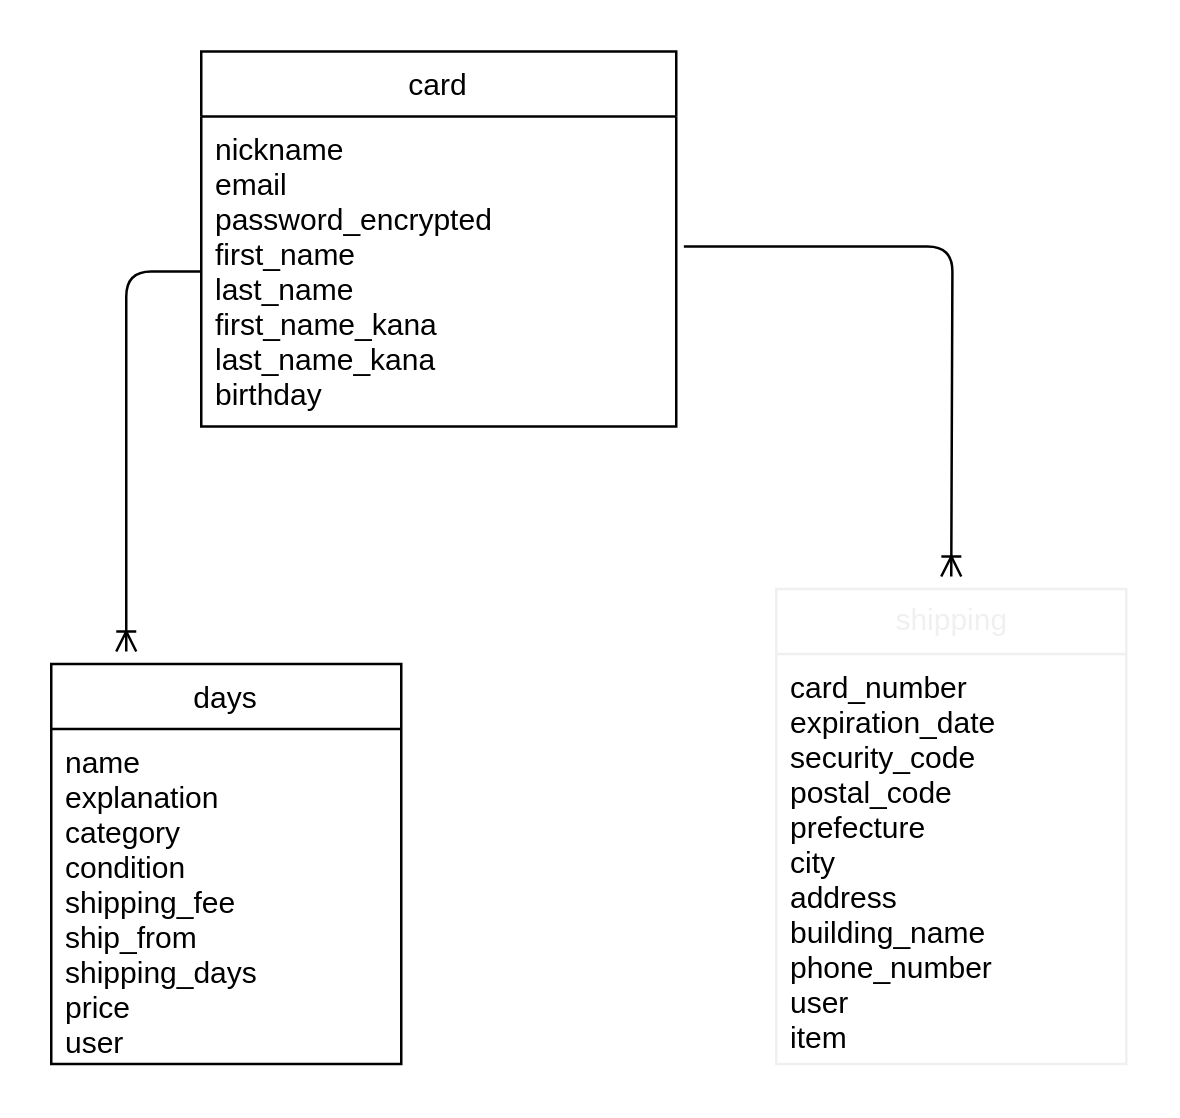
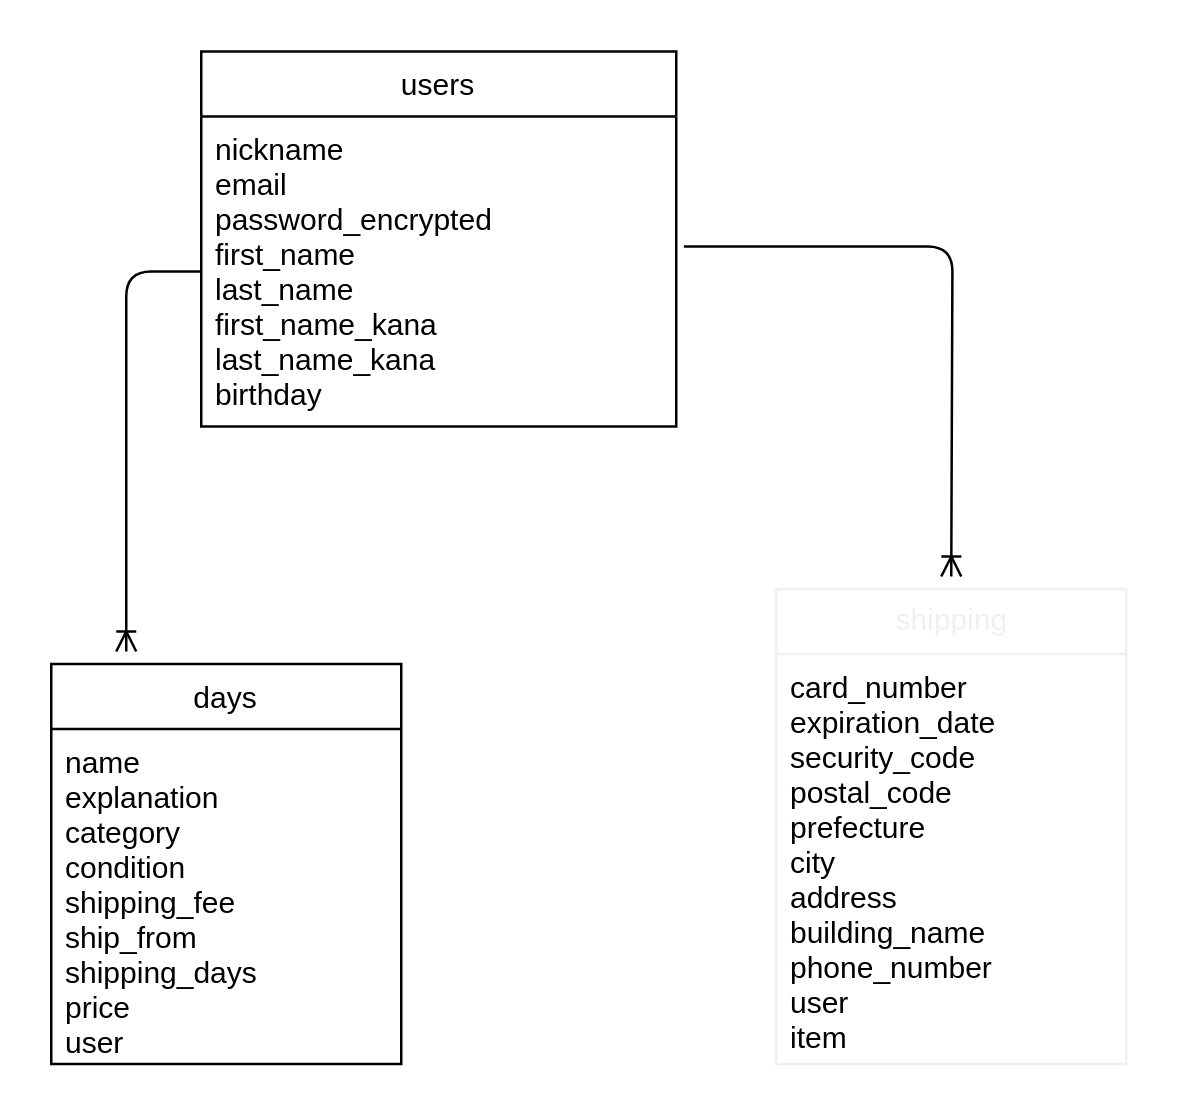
(438, 85) -> (438, 85)
